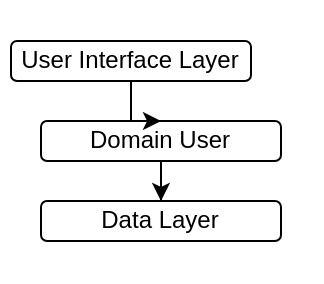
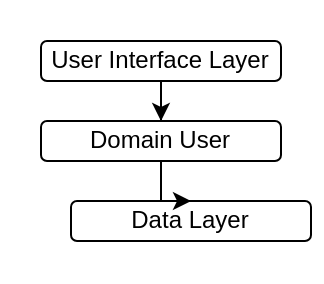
(131, 61) -> (161, 61)
(161, 221) -> (191, 221)
